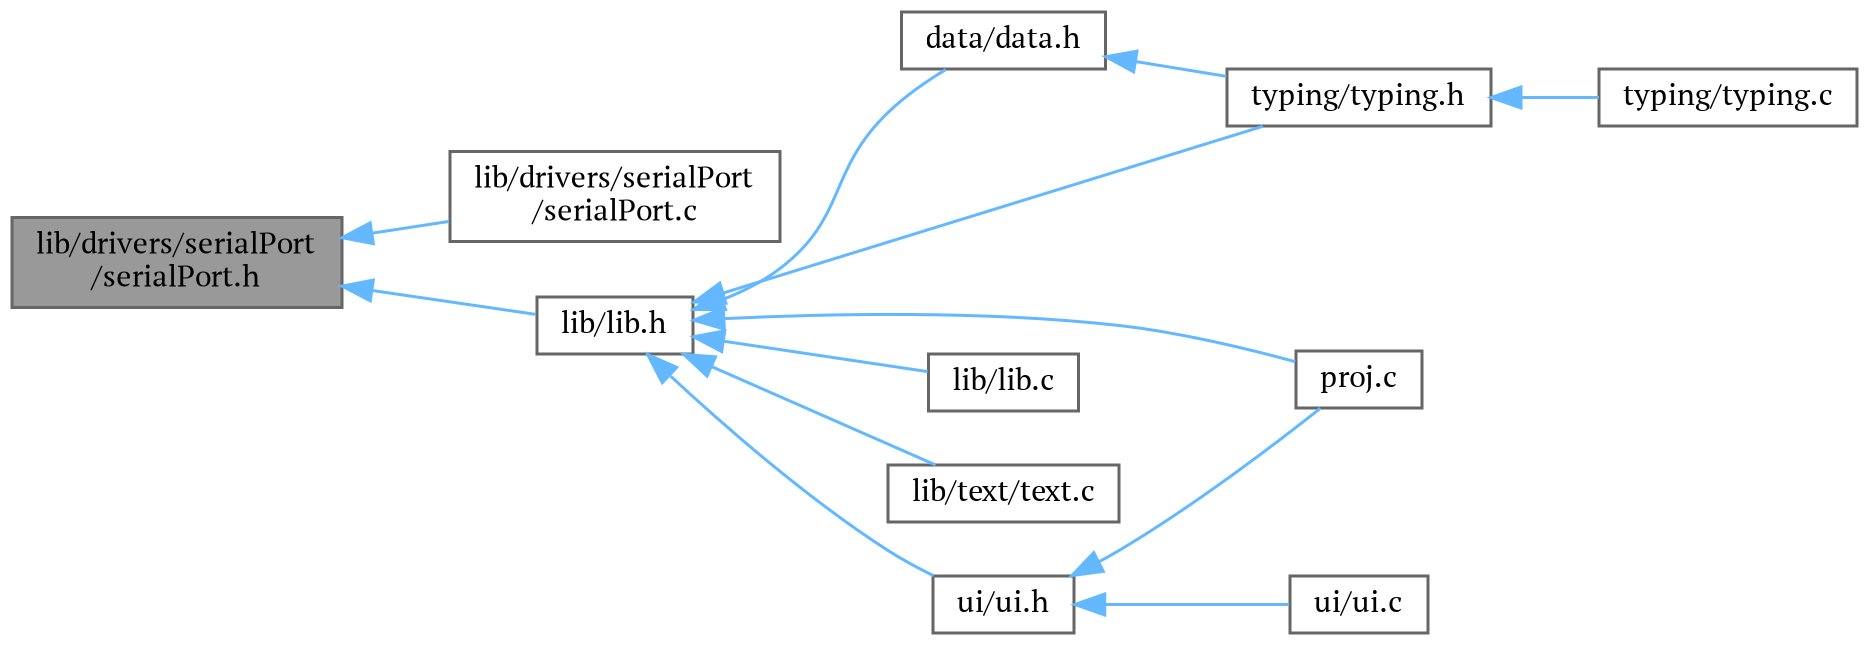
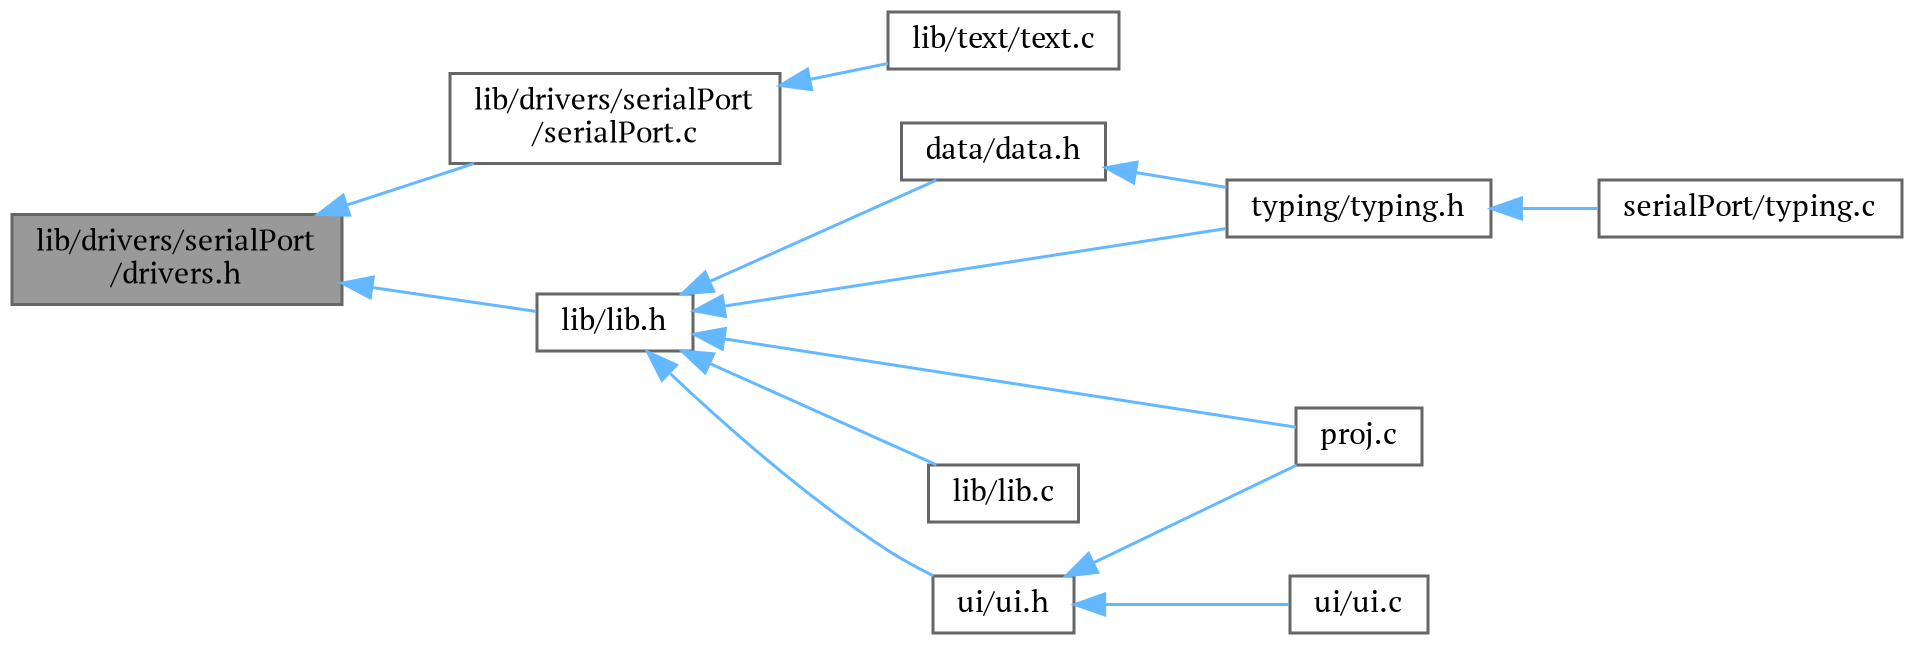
(1728, 98) -> (1750, 208)
(177, 262) -> (177, 260)
(824, 416) -> (849, 71)
